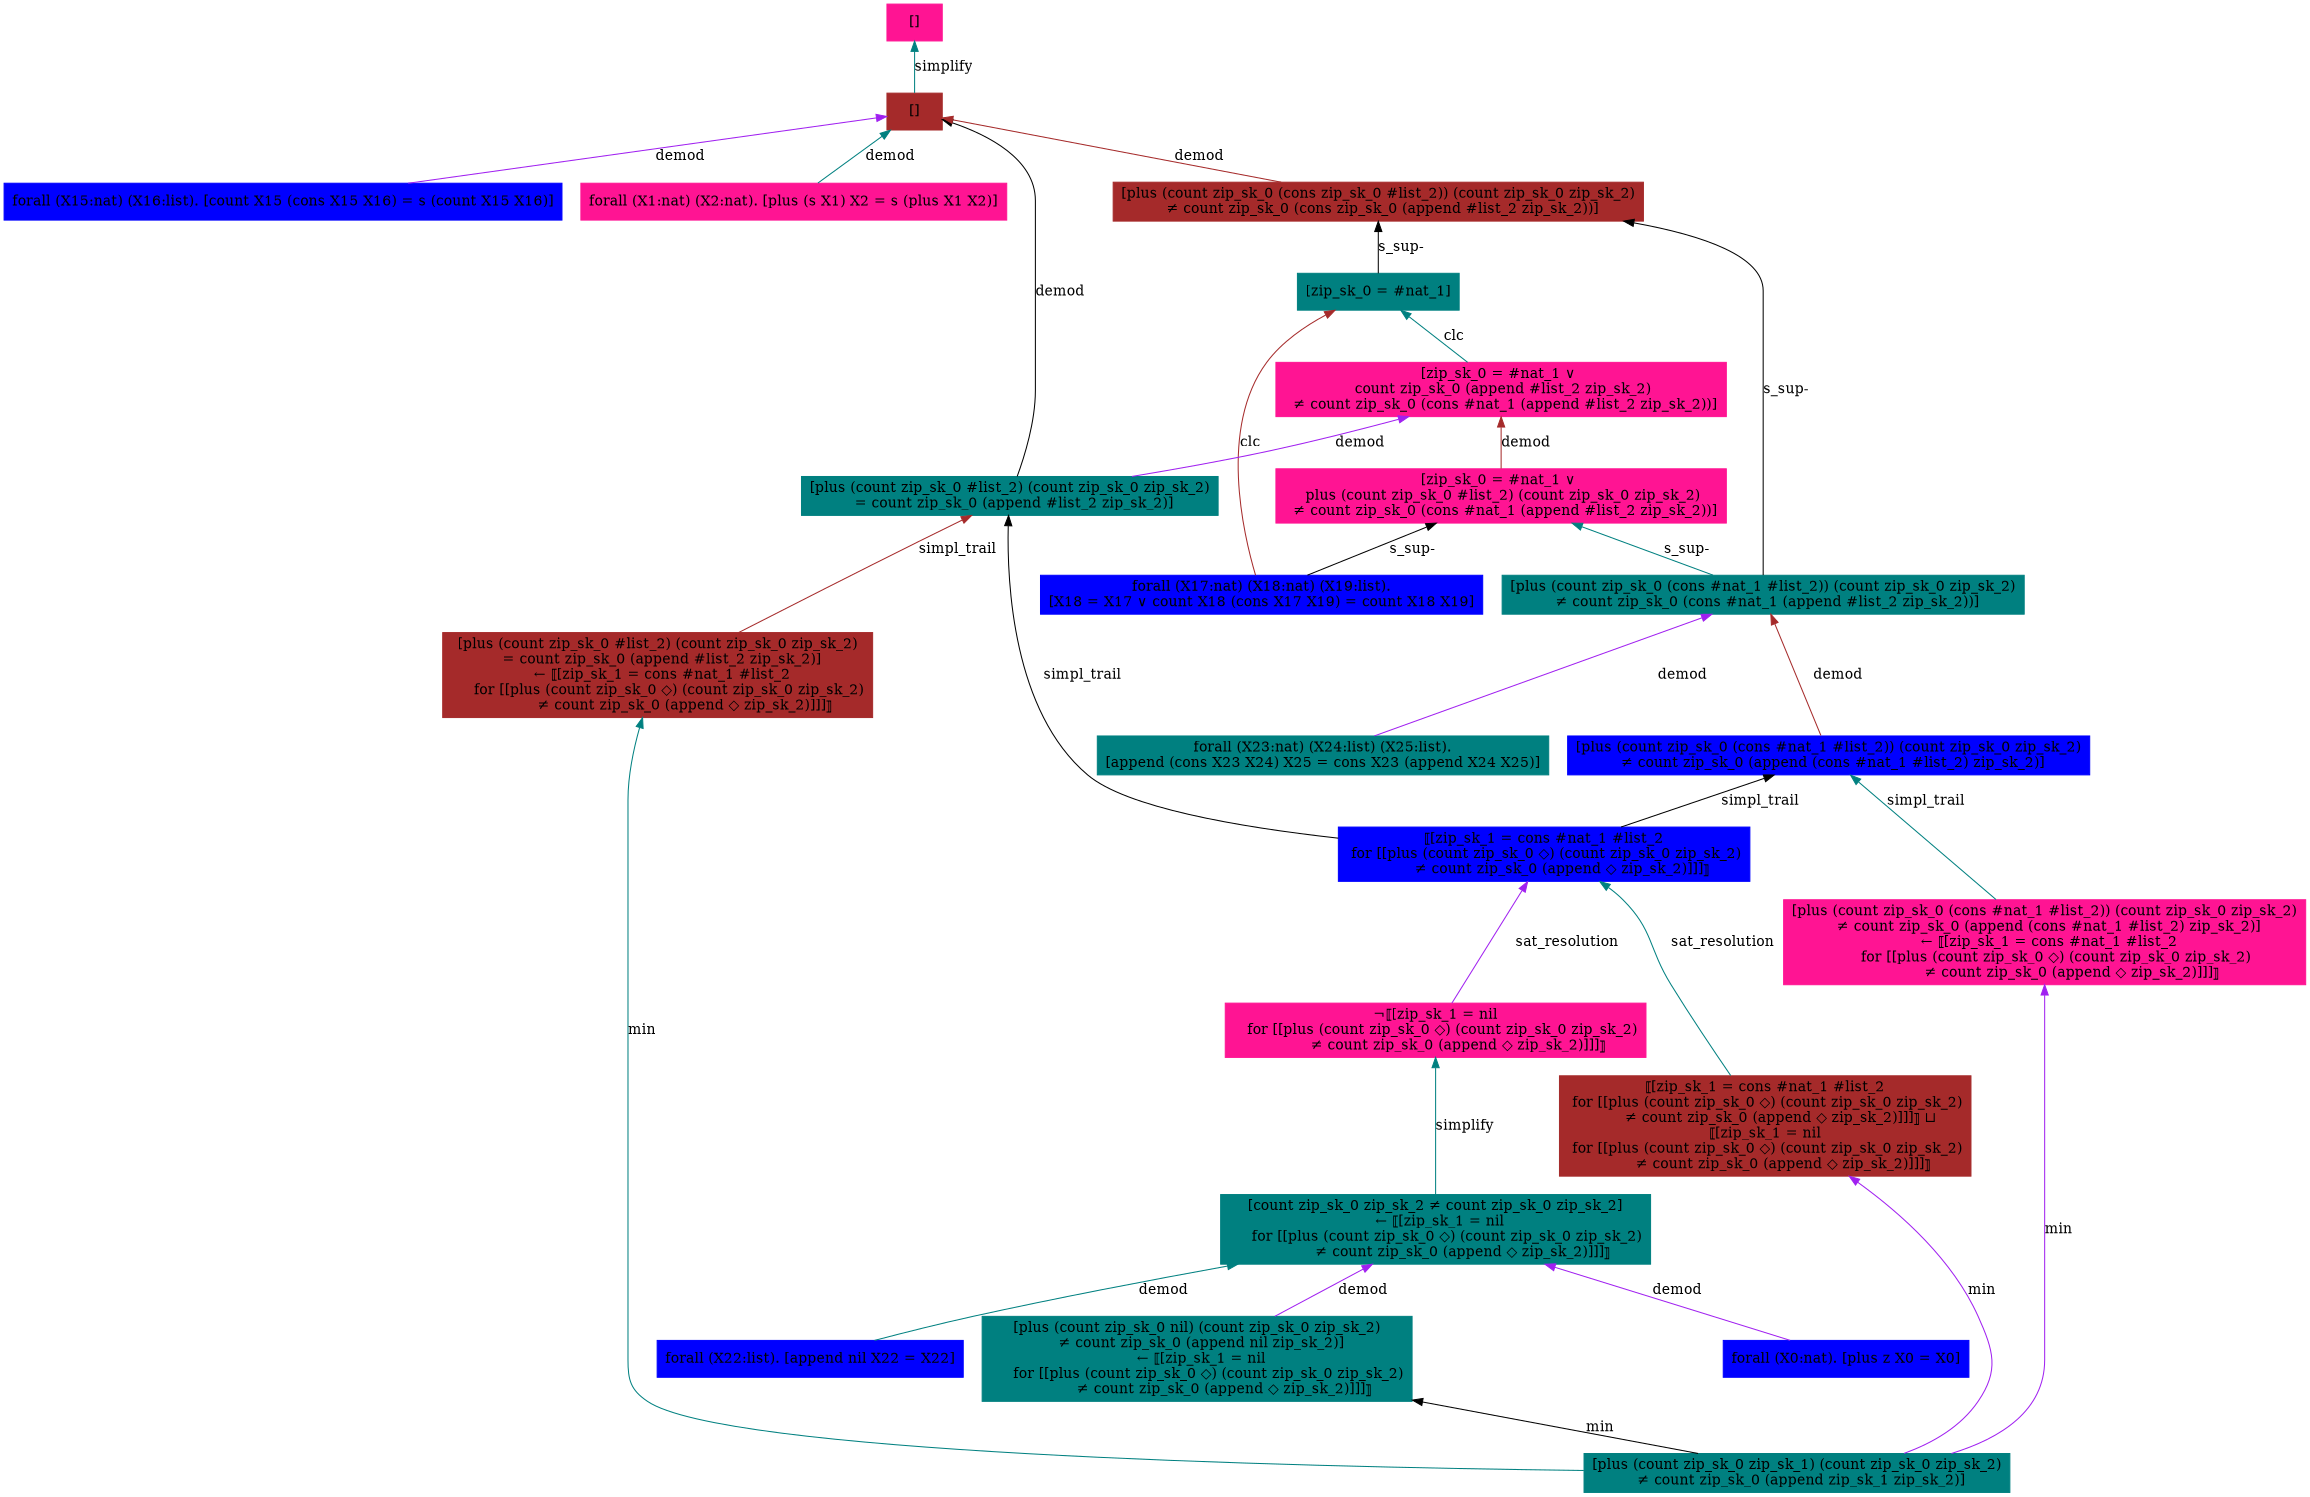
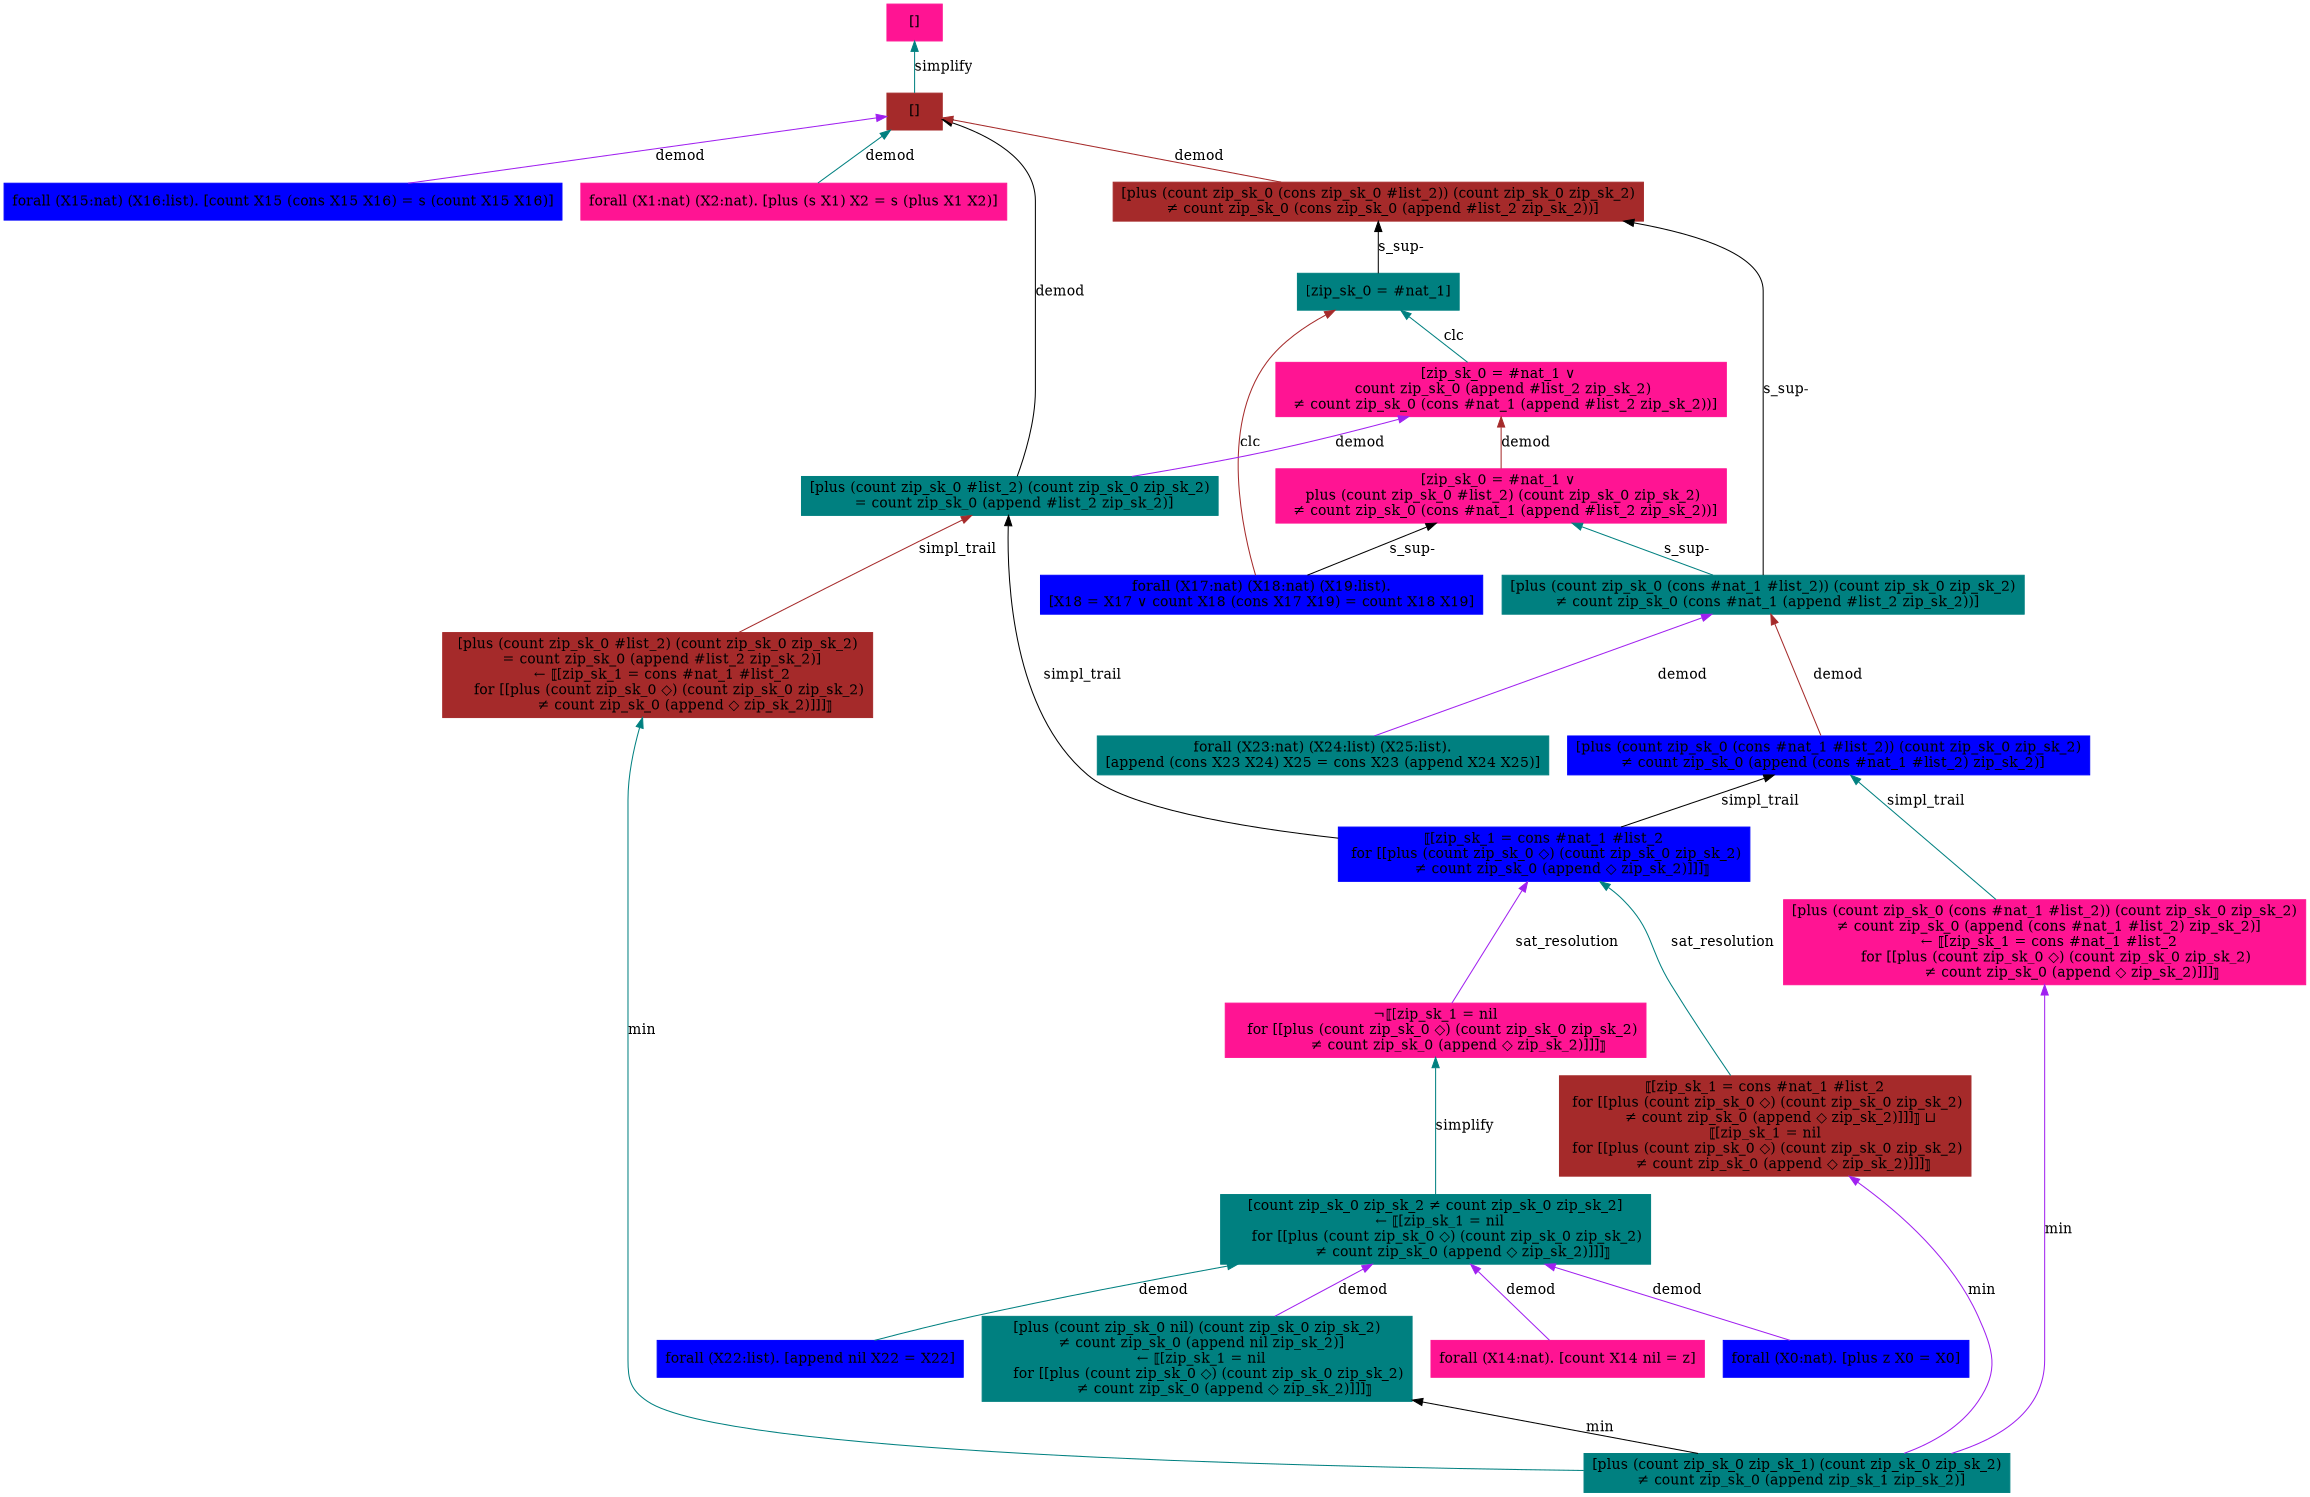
none -> (1568, 1359)
